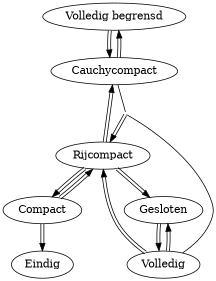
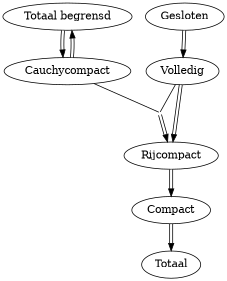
(114, 17) -> (67, 17)
(108, 117) -> none
(130, 180) -> none
(74, 186) -> none
(169, 241) -> none
(42, 265) -> (171, 265)
